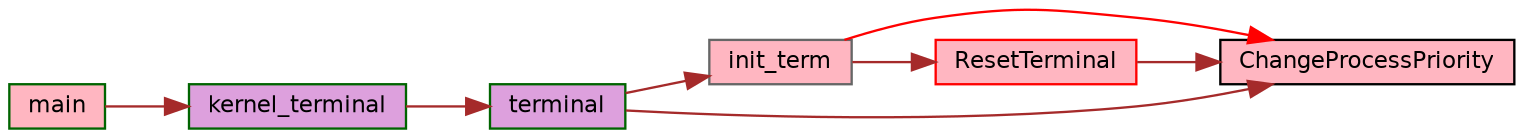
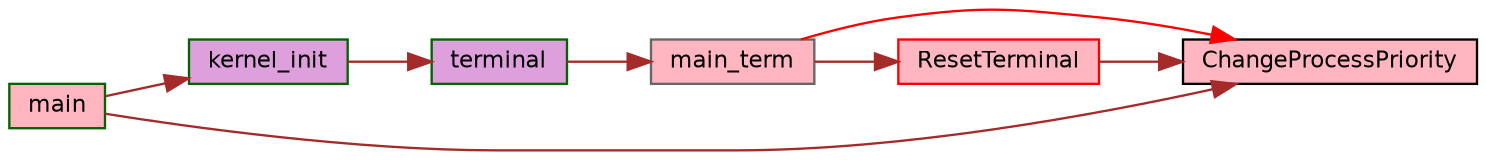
(780, 62) -> (733, 62)
(298, 106) -> (268, 62)
(938, 117) -> (660, 150)
